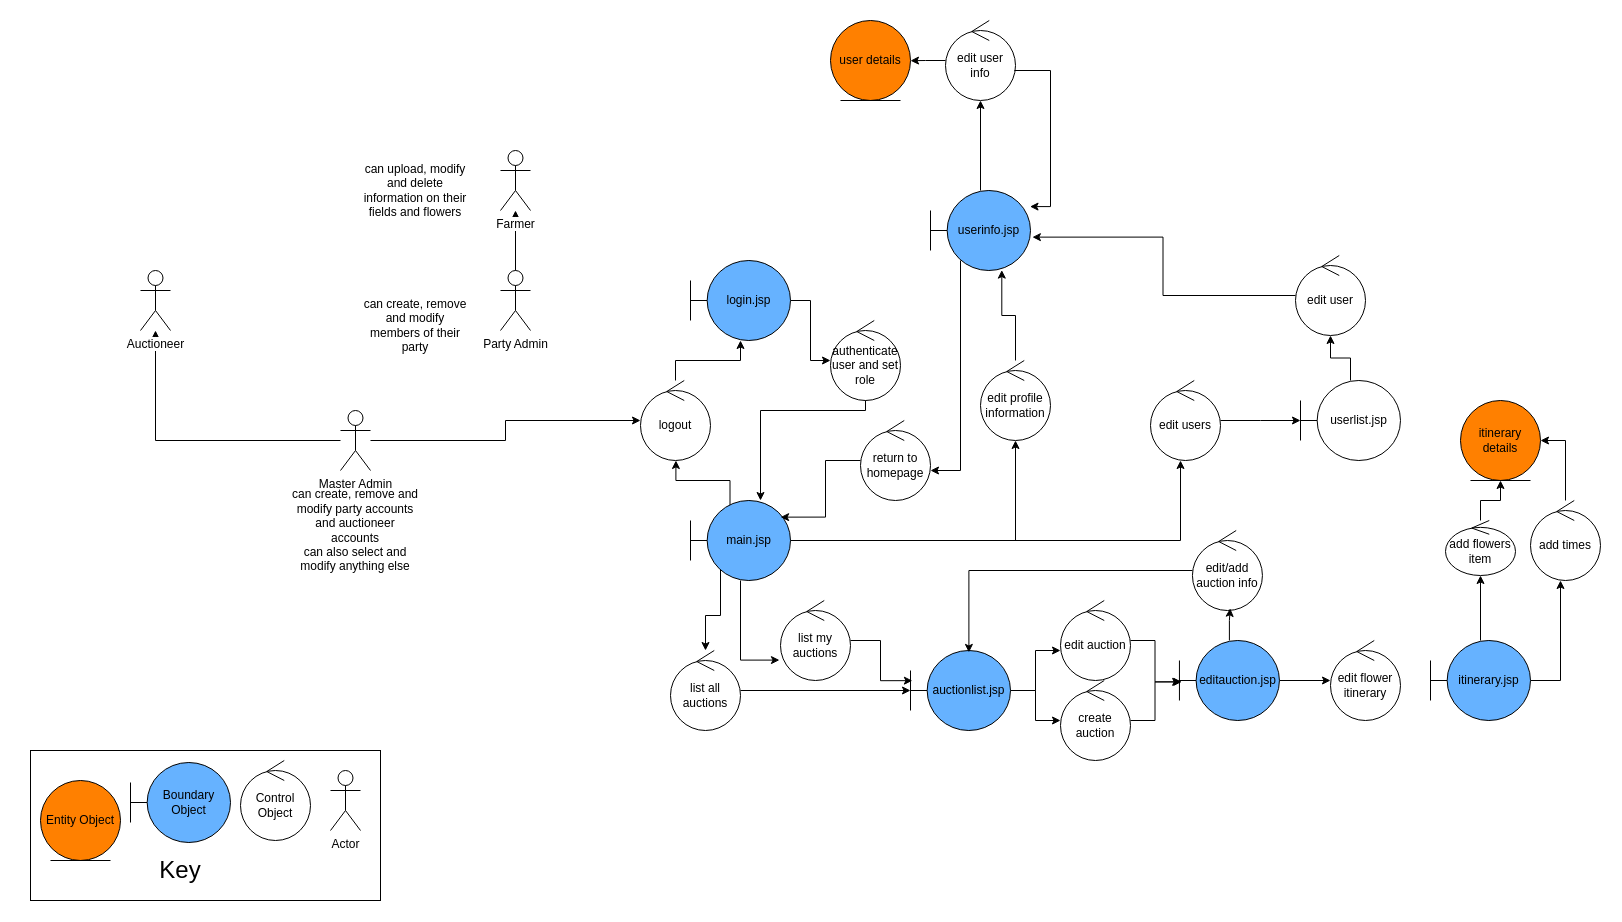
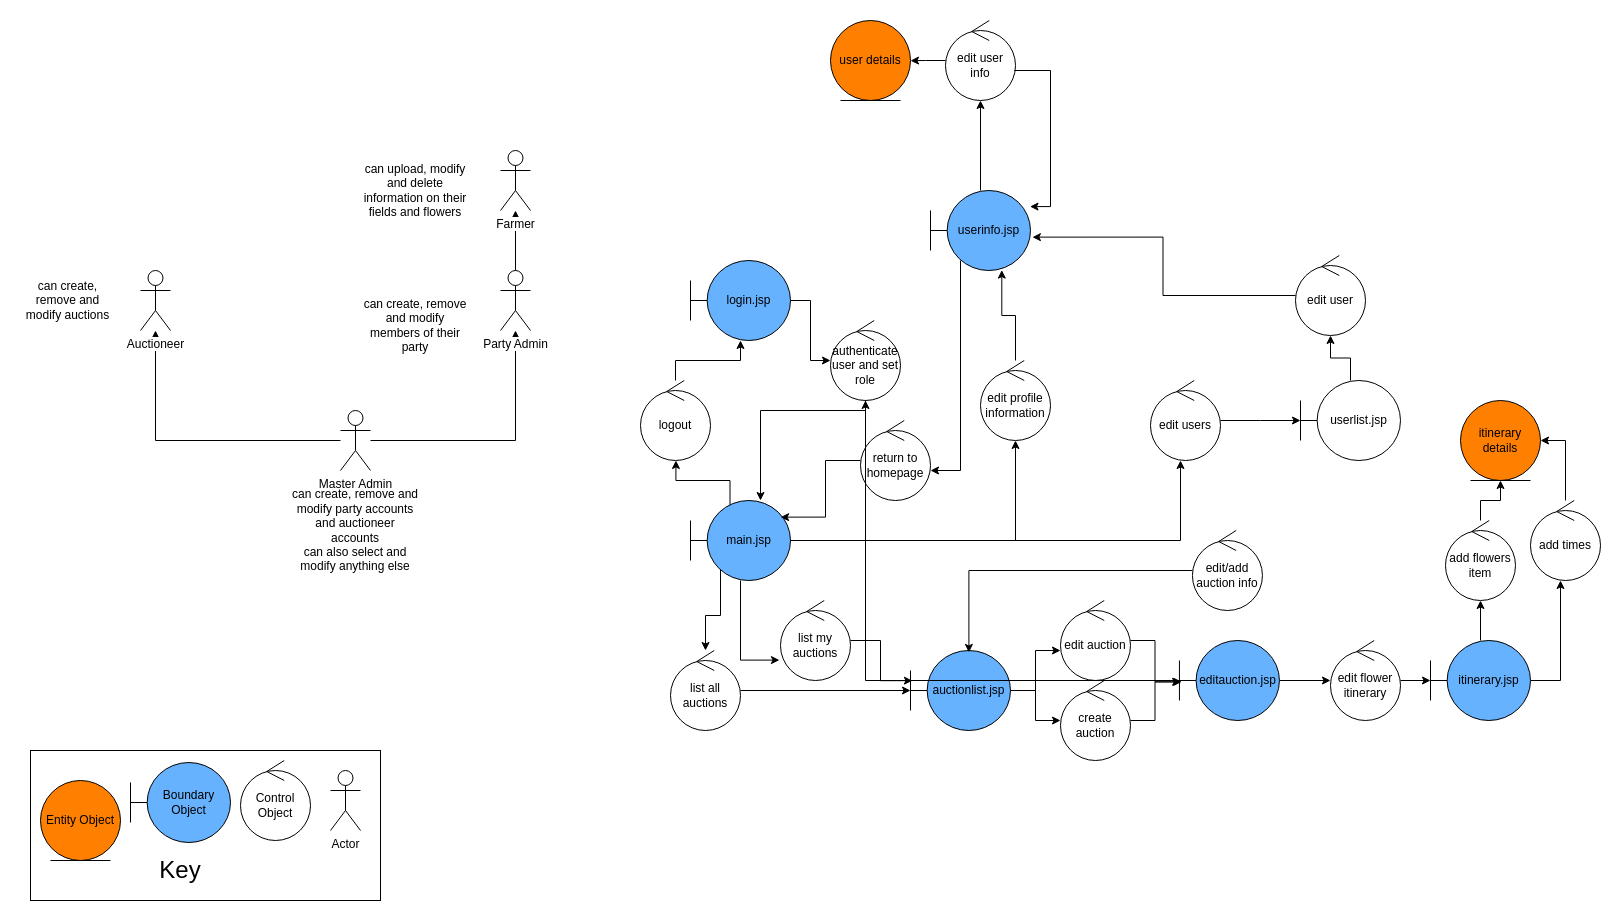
none -> (68, 301)
(559, 421) -> (516, 401)
(1481, 548) -> (1481, 561)
(1229, 629) -> (866, 552)
none -> (1420, 681)
